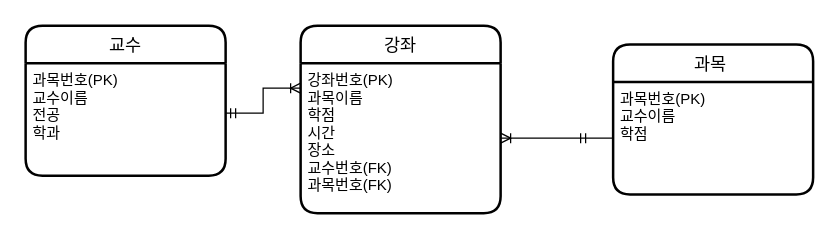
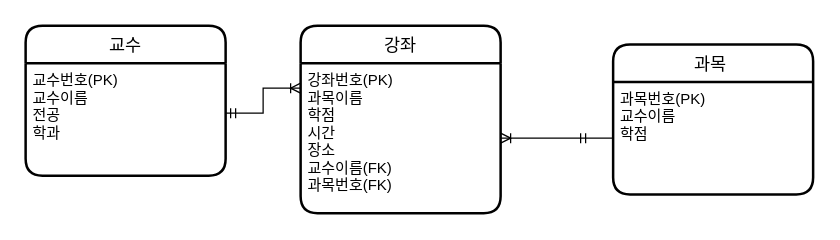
(79, 80) -> (79, 80)
(354, 80) -> (354, 80)
